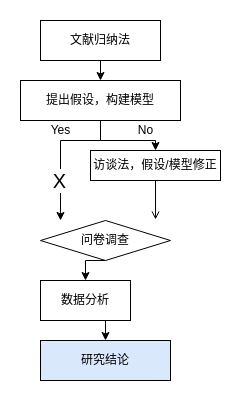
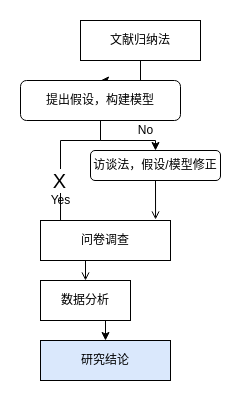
(101, 41) -> (141, 41)
(101, 101) -> (101, 101)
(61, 131) -> (61, 201)
(156, 166) -> (156, 166)
(61, 204) -> (61, 210)
(106, 241) -> (106, 241)
(86, 272) -> (86, 273)
